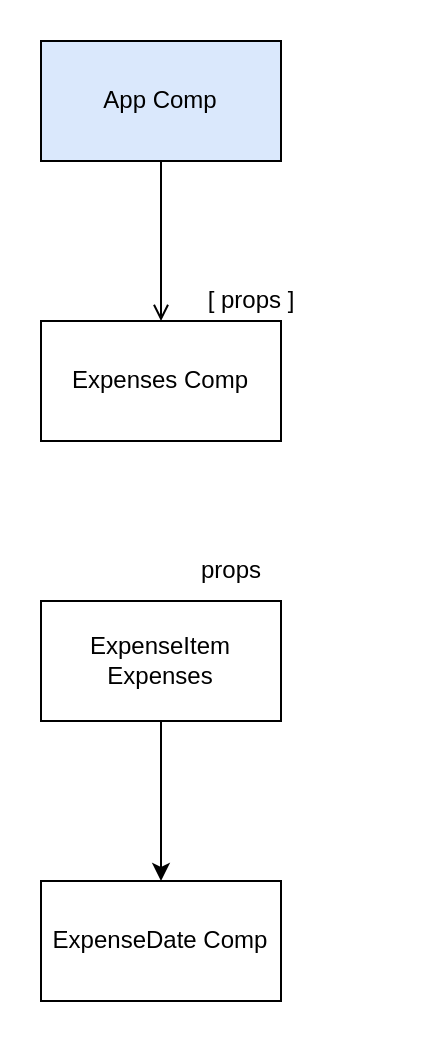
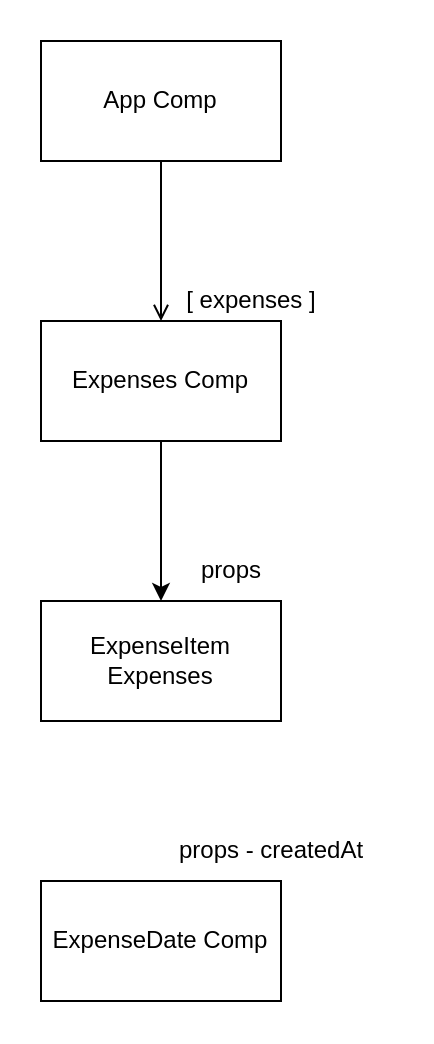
(161, 101) -> (161, 101)
(252, 301) -> (252, 301)
none -> (161, 514)
(161, 794) -> none
none -> (271, 851)
